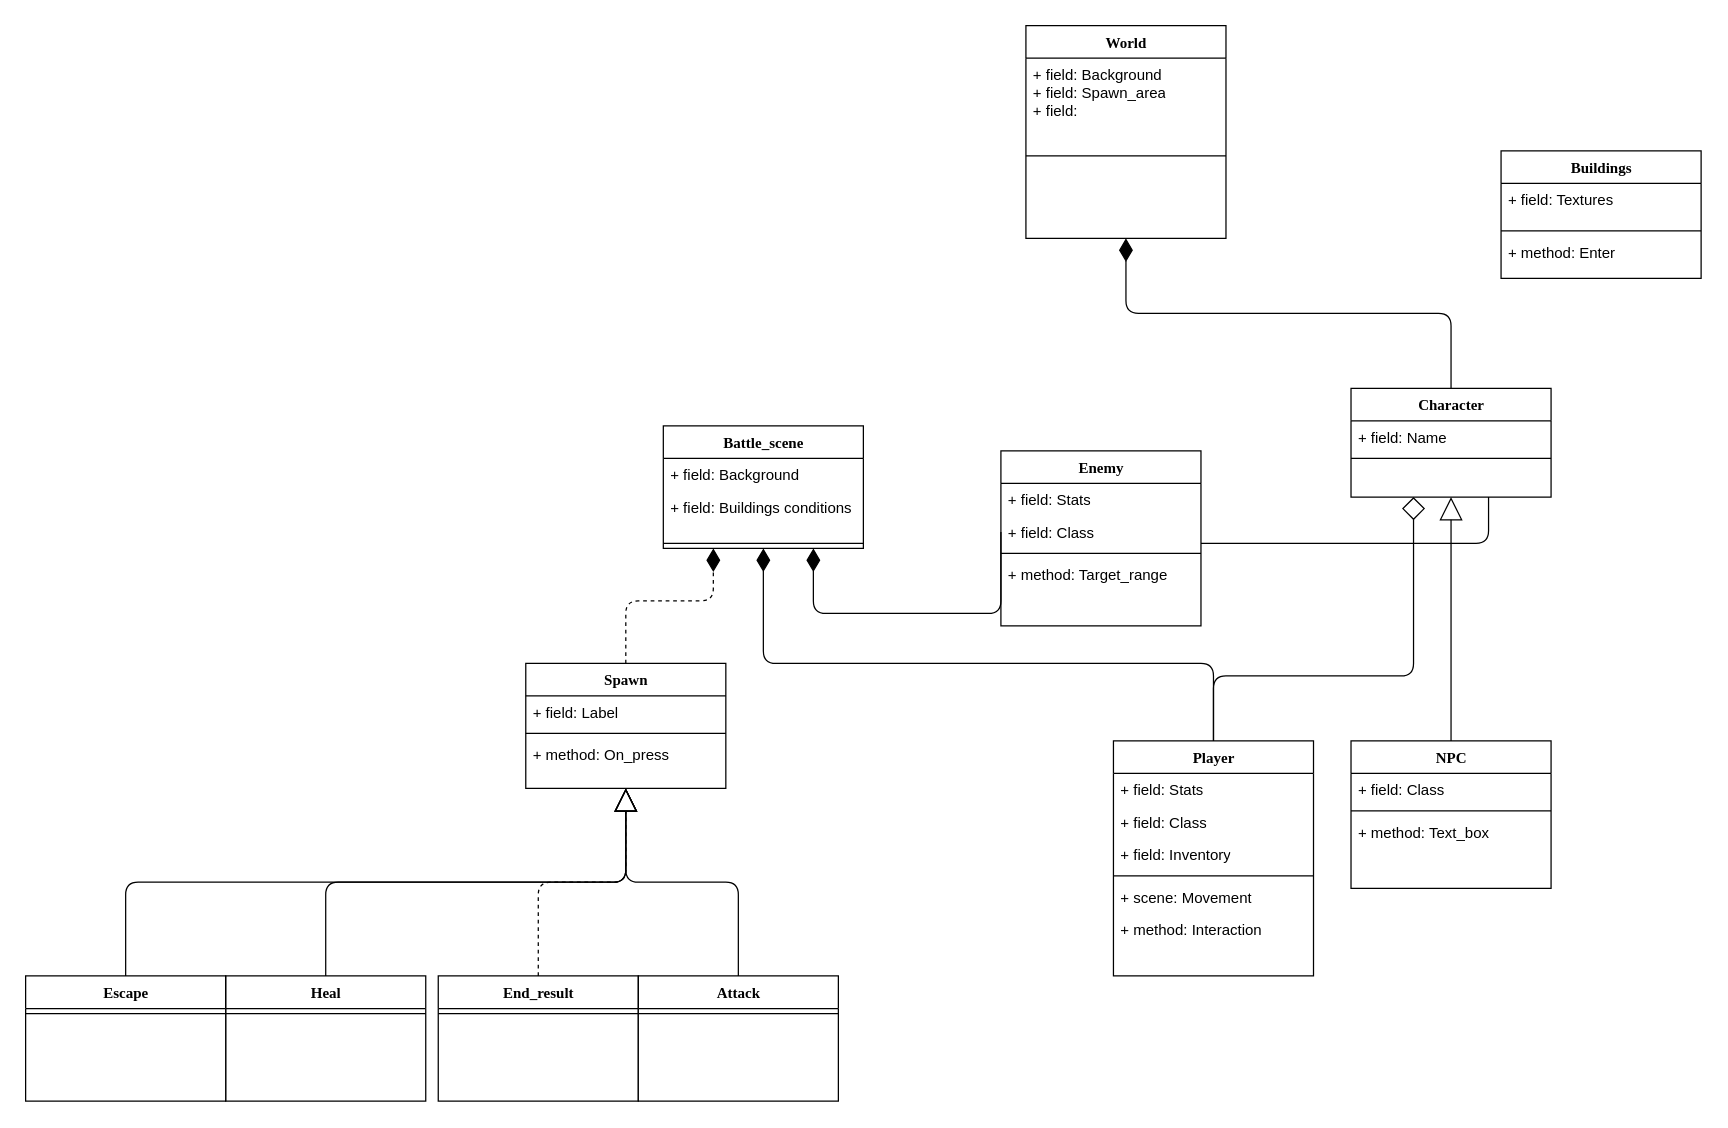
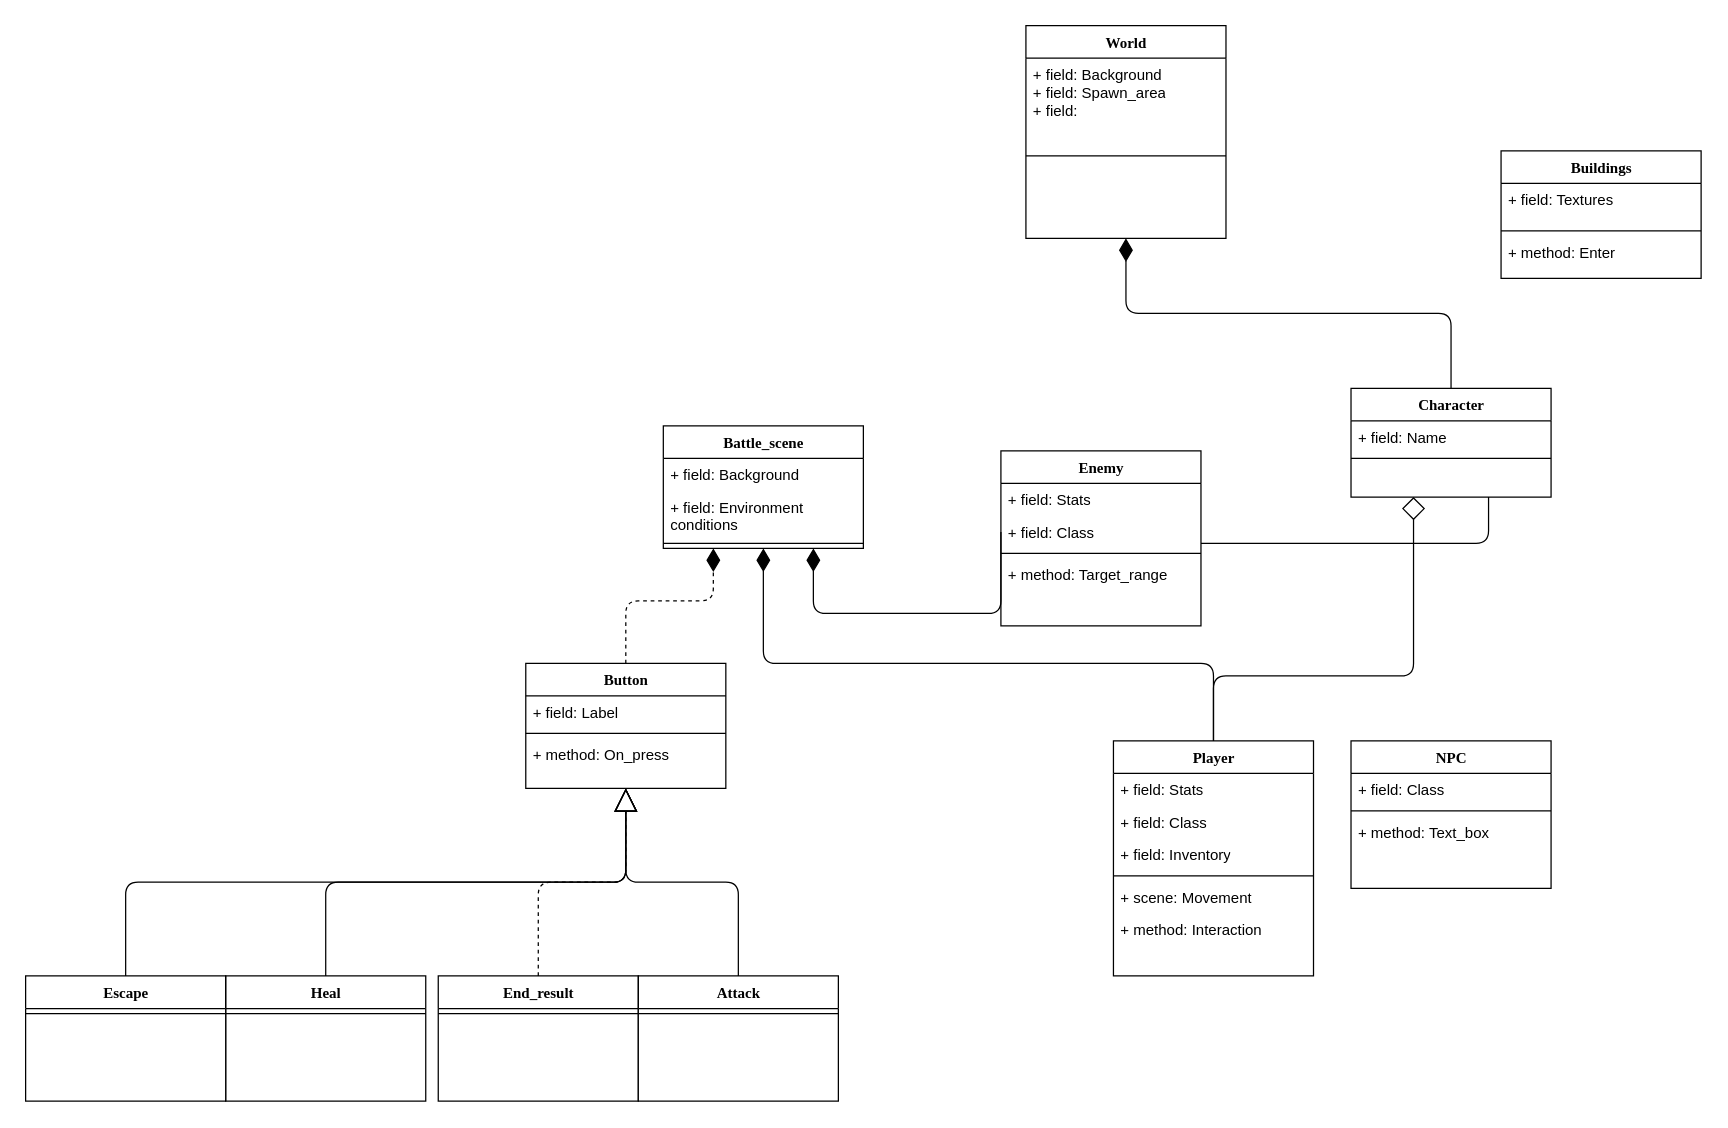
(764, 517) -> (764, 517)
(1451, 629) -> none
(626, 681) -> (626, 681)
